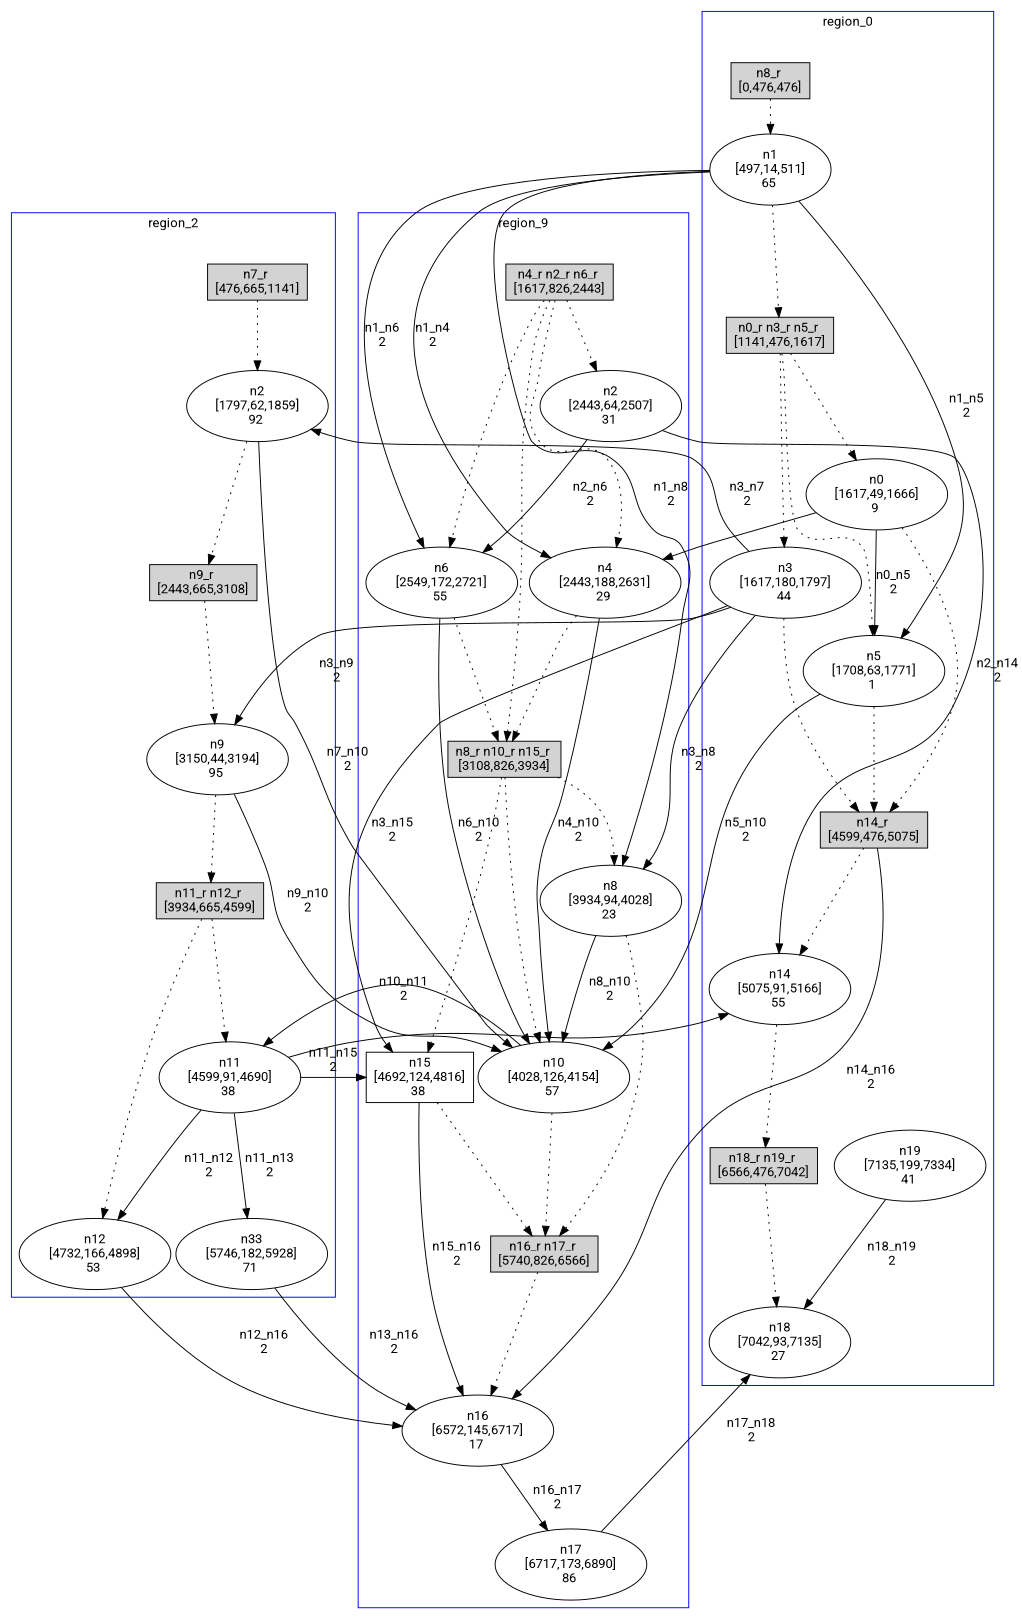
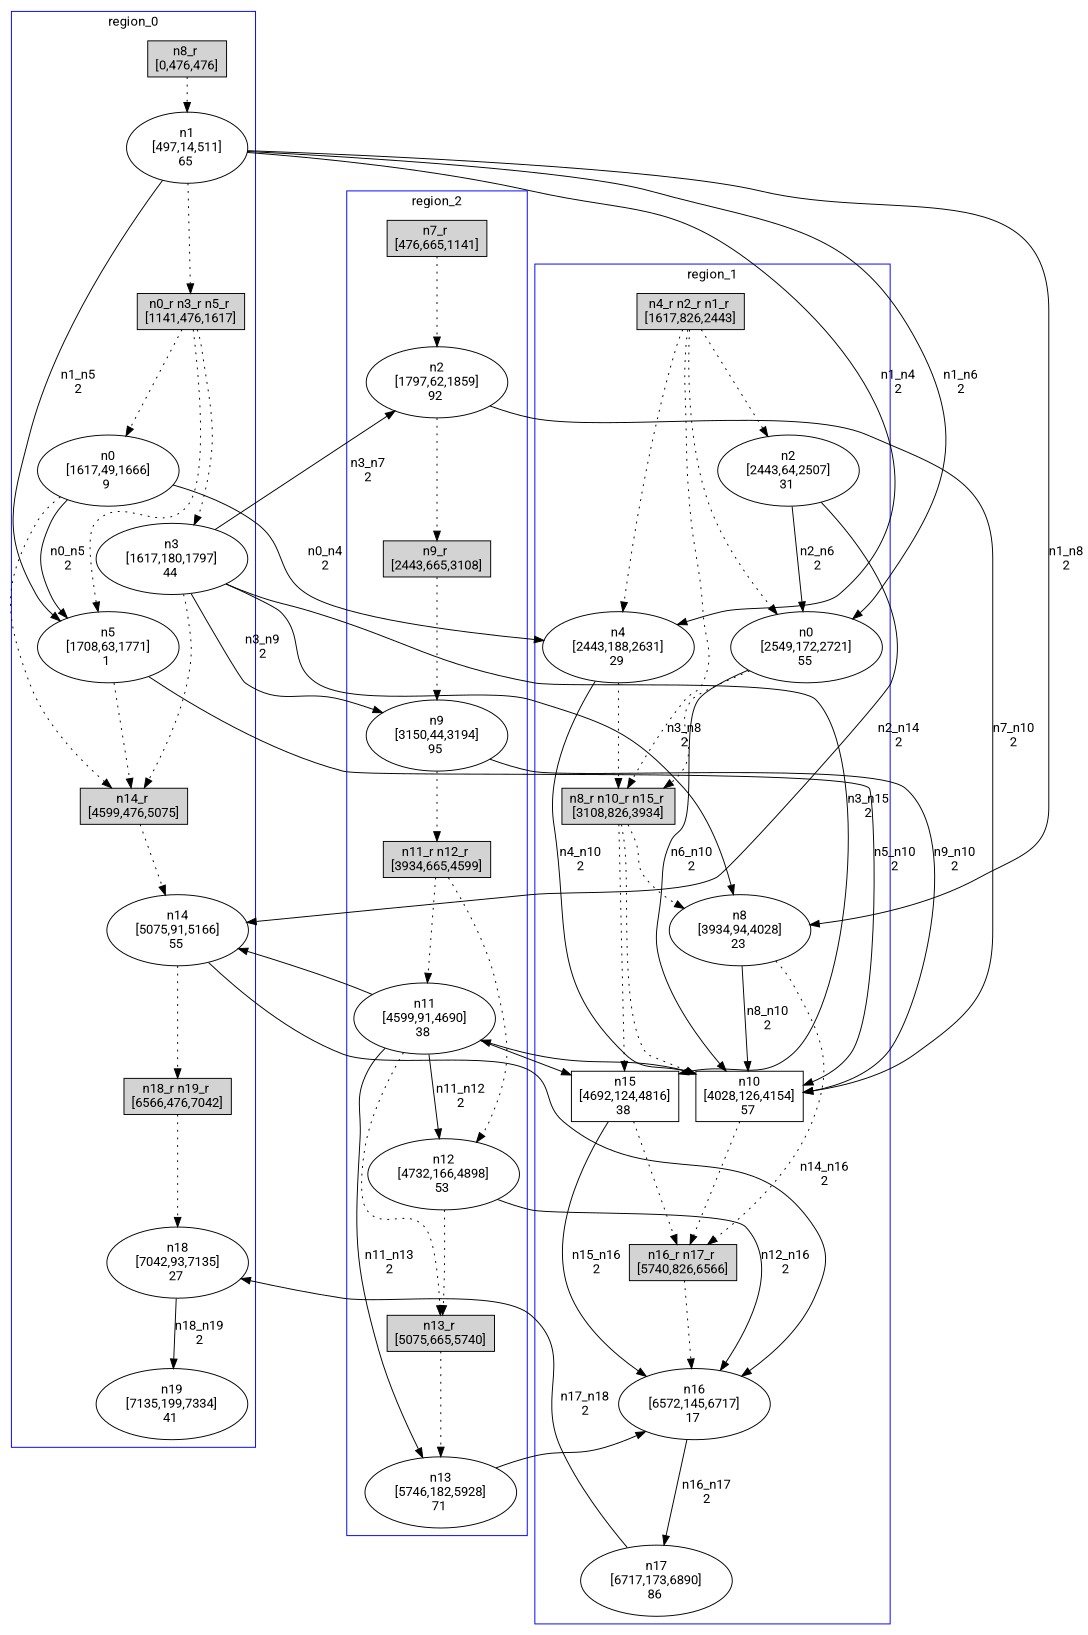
(523, 224) -> (712, 275)
(560, 282) -> (691, 312)
(442, 583) -> (807, 647)
(554, 1077) -> (750, 1096)
(720, 1113) -> (580, 1133)
(848, 1250) -> (175, 1329)
(252, 1254) -> (441, 1492)
none -> (441, 1333)
